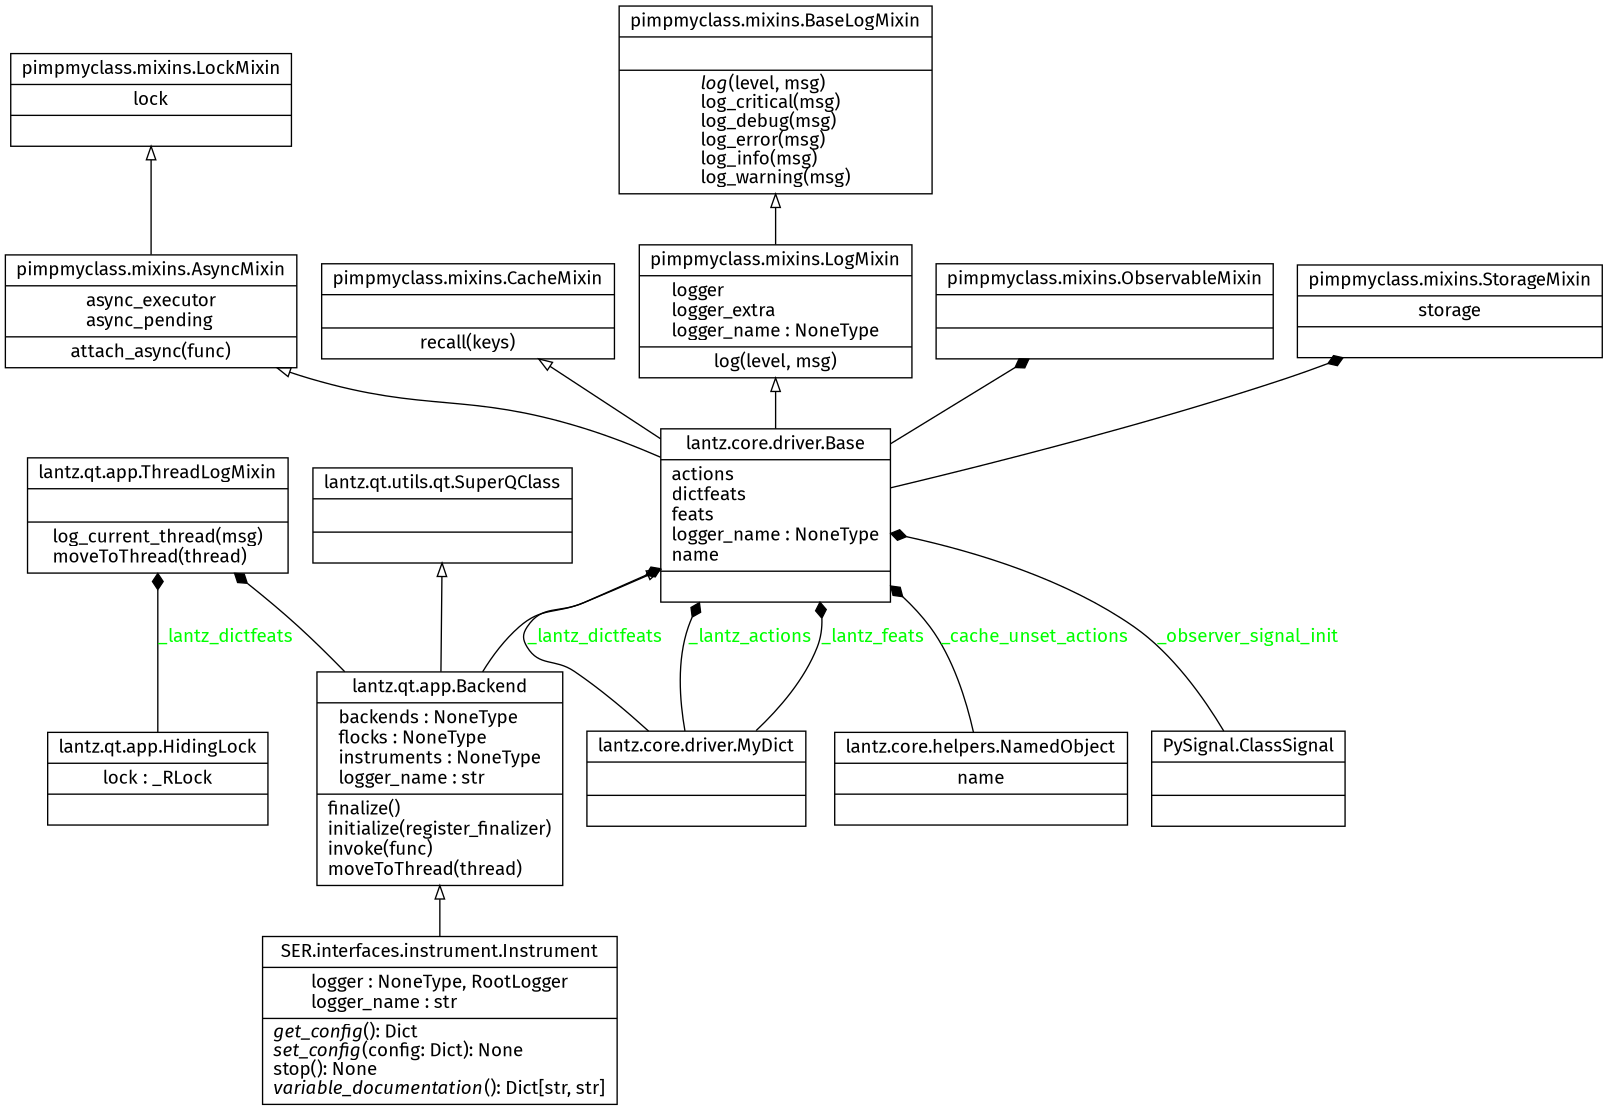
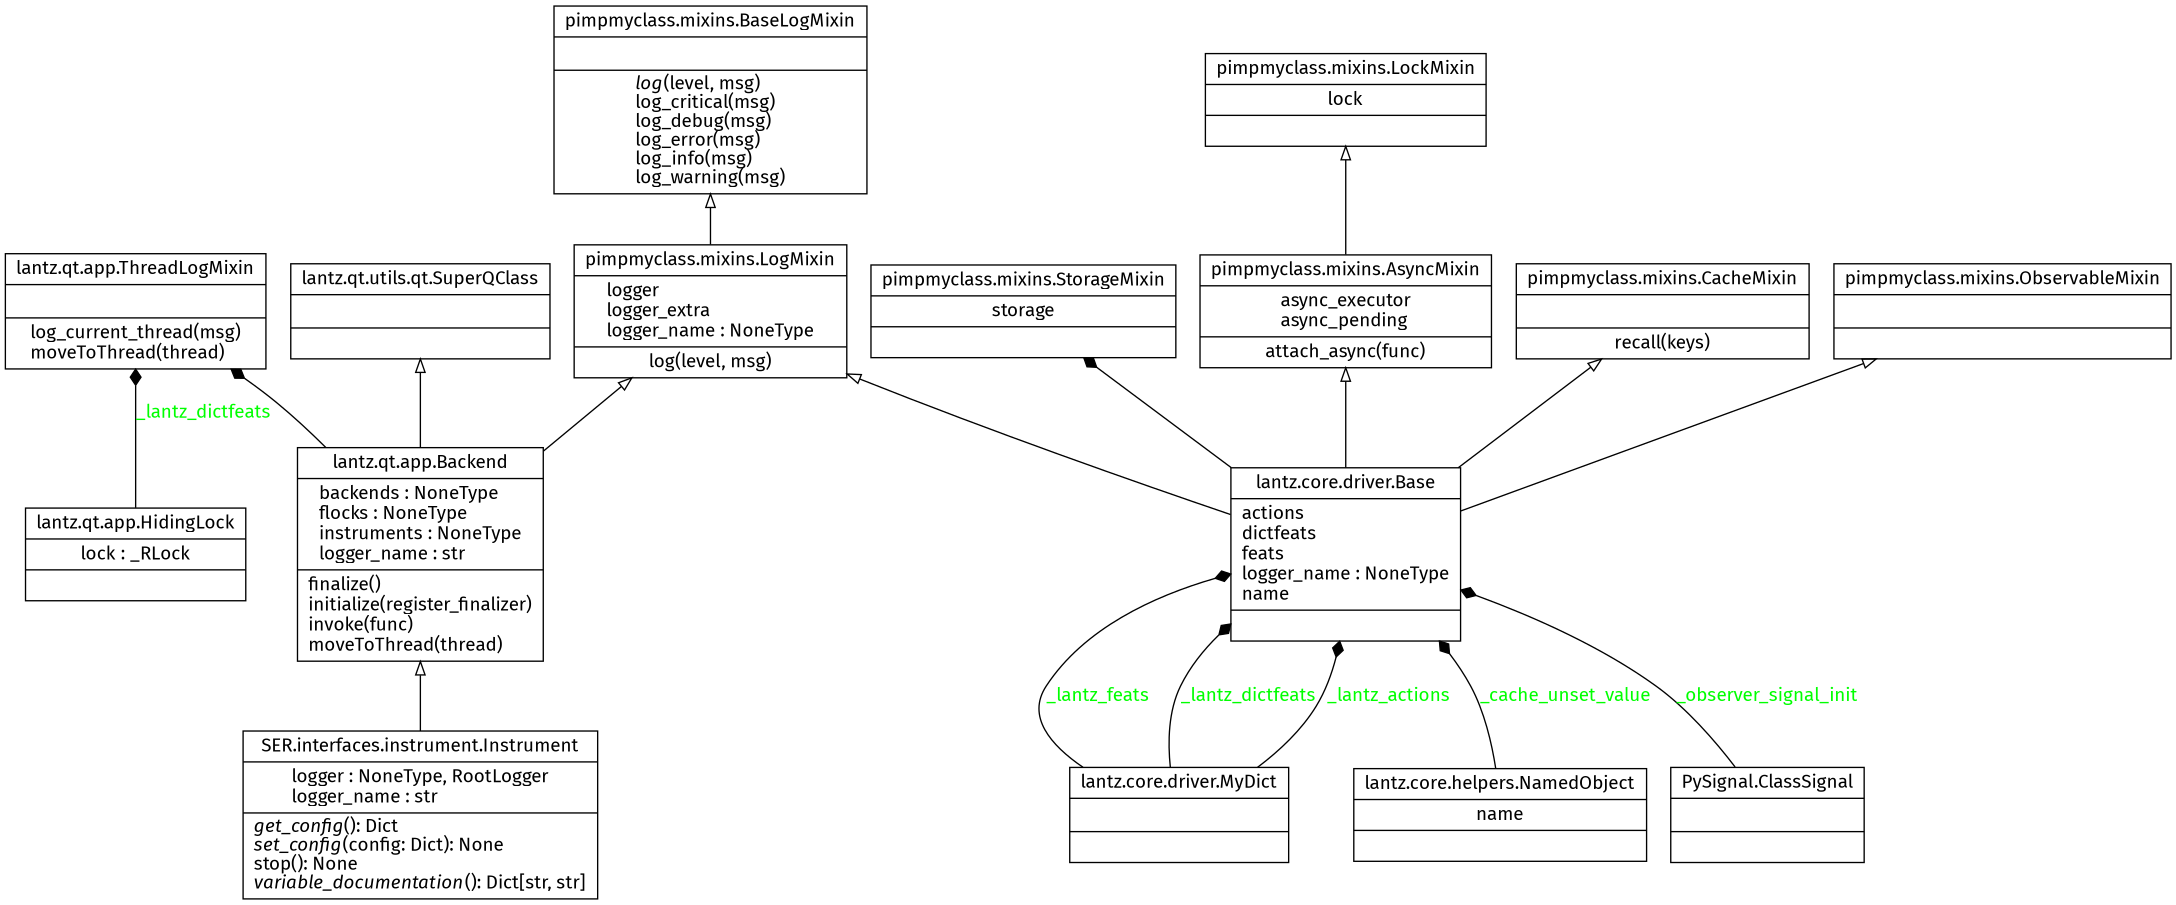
(953, 406) -> (1662, 437)
(516, 629) -> (582, 419)
(1035, 637) -> (1565, 696)
